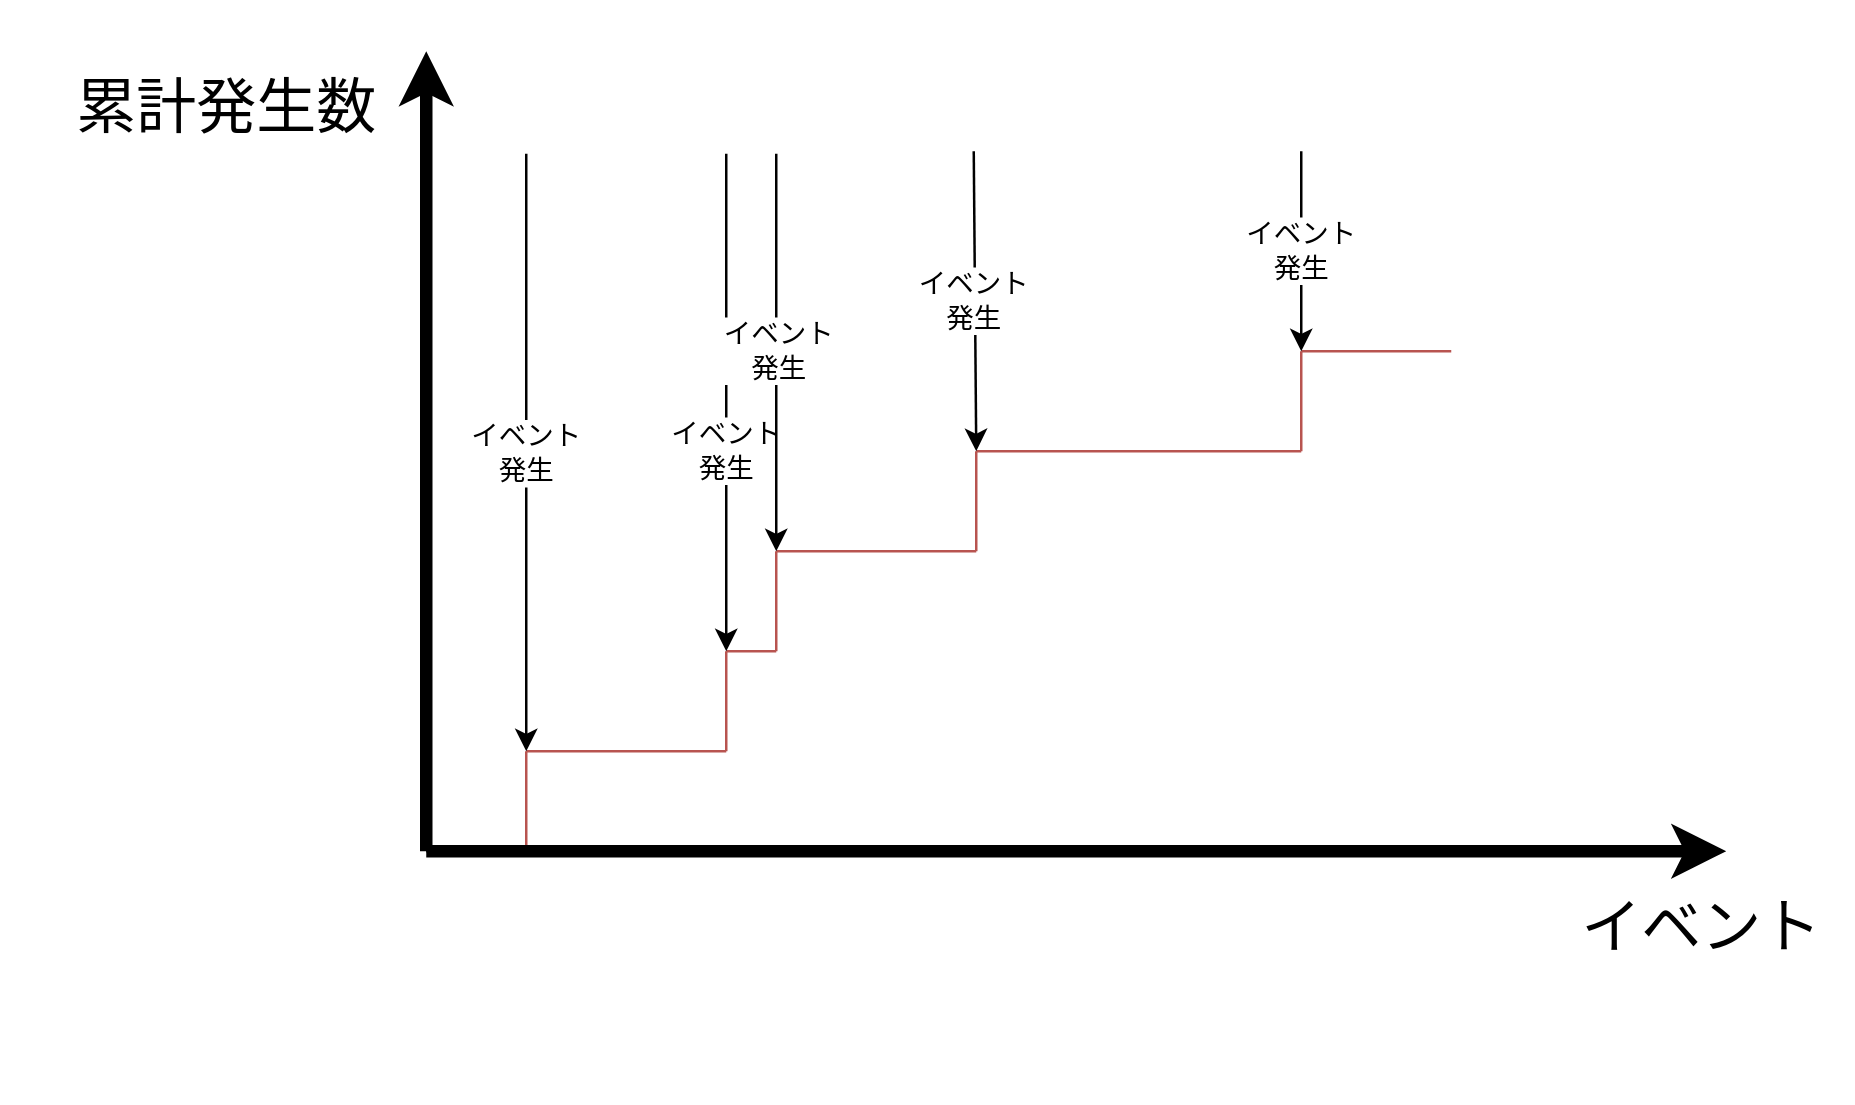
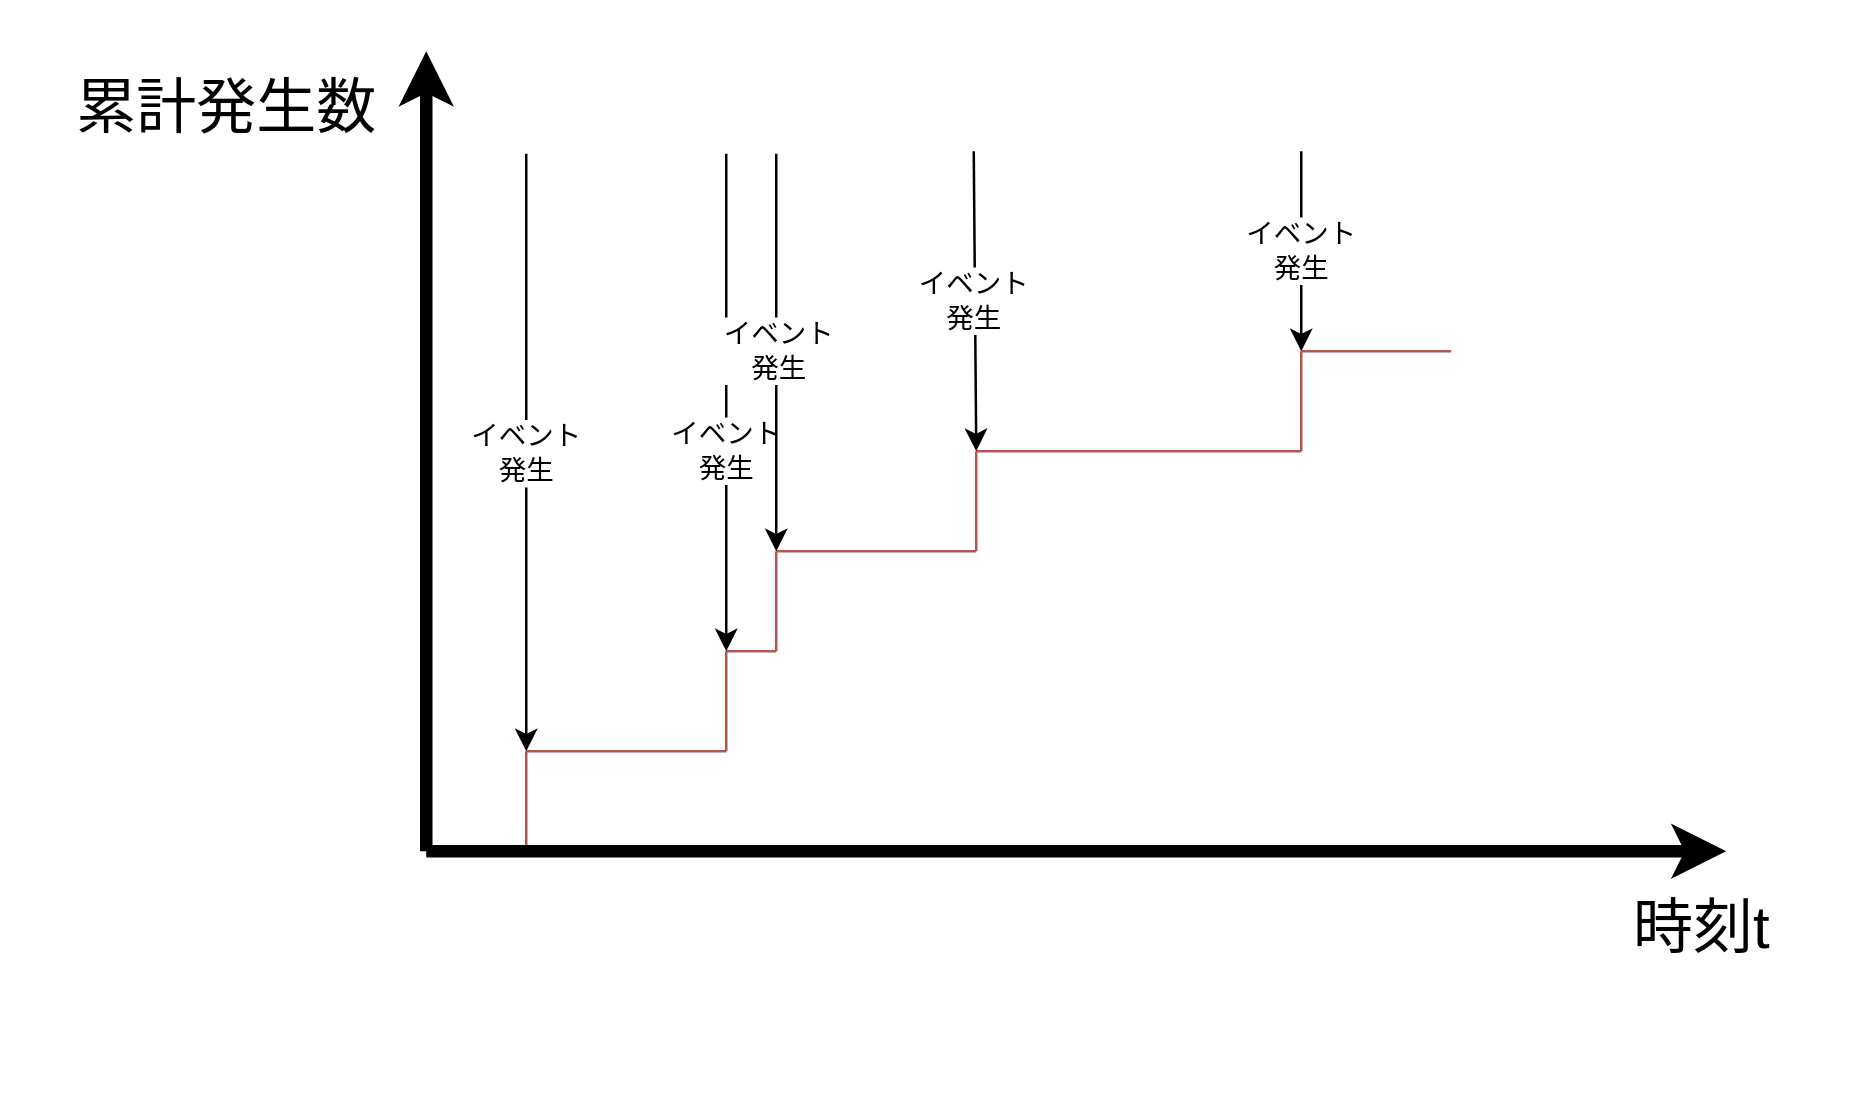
(1703, 964) -> (1703, 964)
